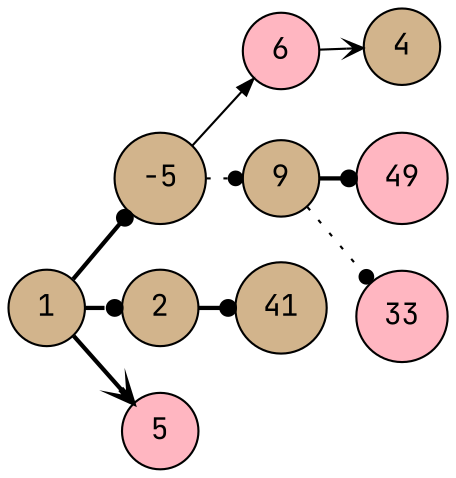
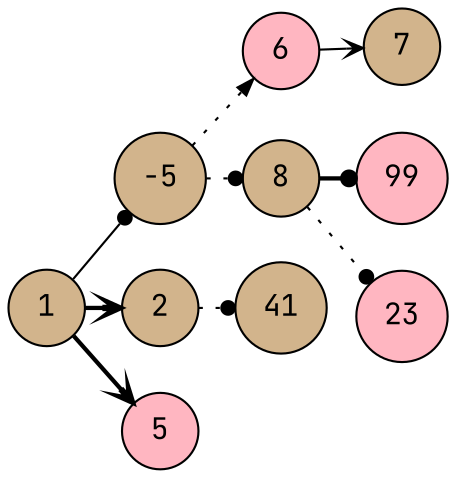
(402, 47) -> (402, 47)
(217, 119) -> (217, 119)
(281, 178) -> (281, 178)
(402, 178) -> (402, 178)
(96, 251) -> (96, 251)
(95, 308) -> (95, 308)
(210, 308) -> (210, 308)
(402, 316) -> (402, 316)
